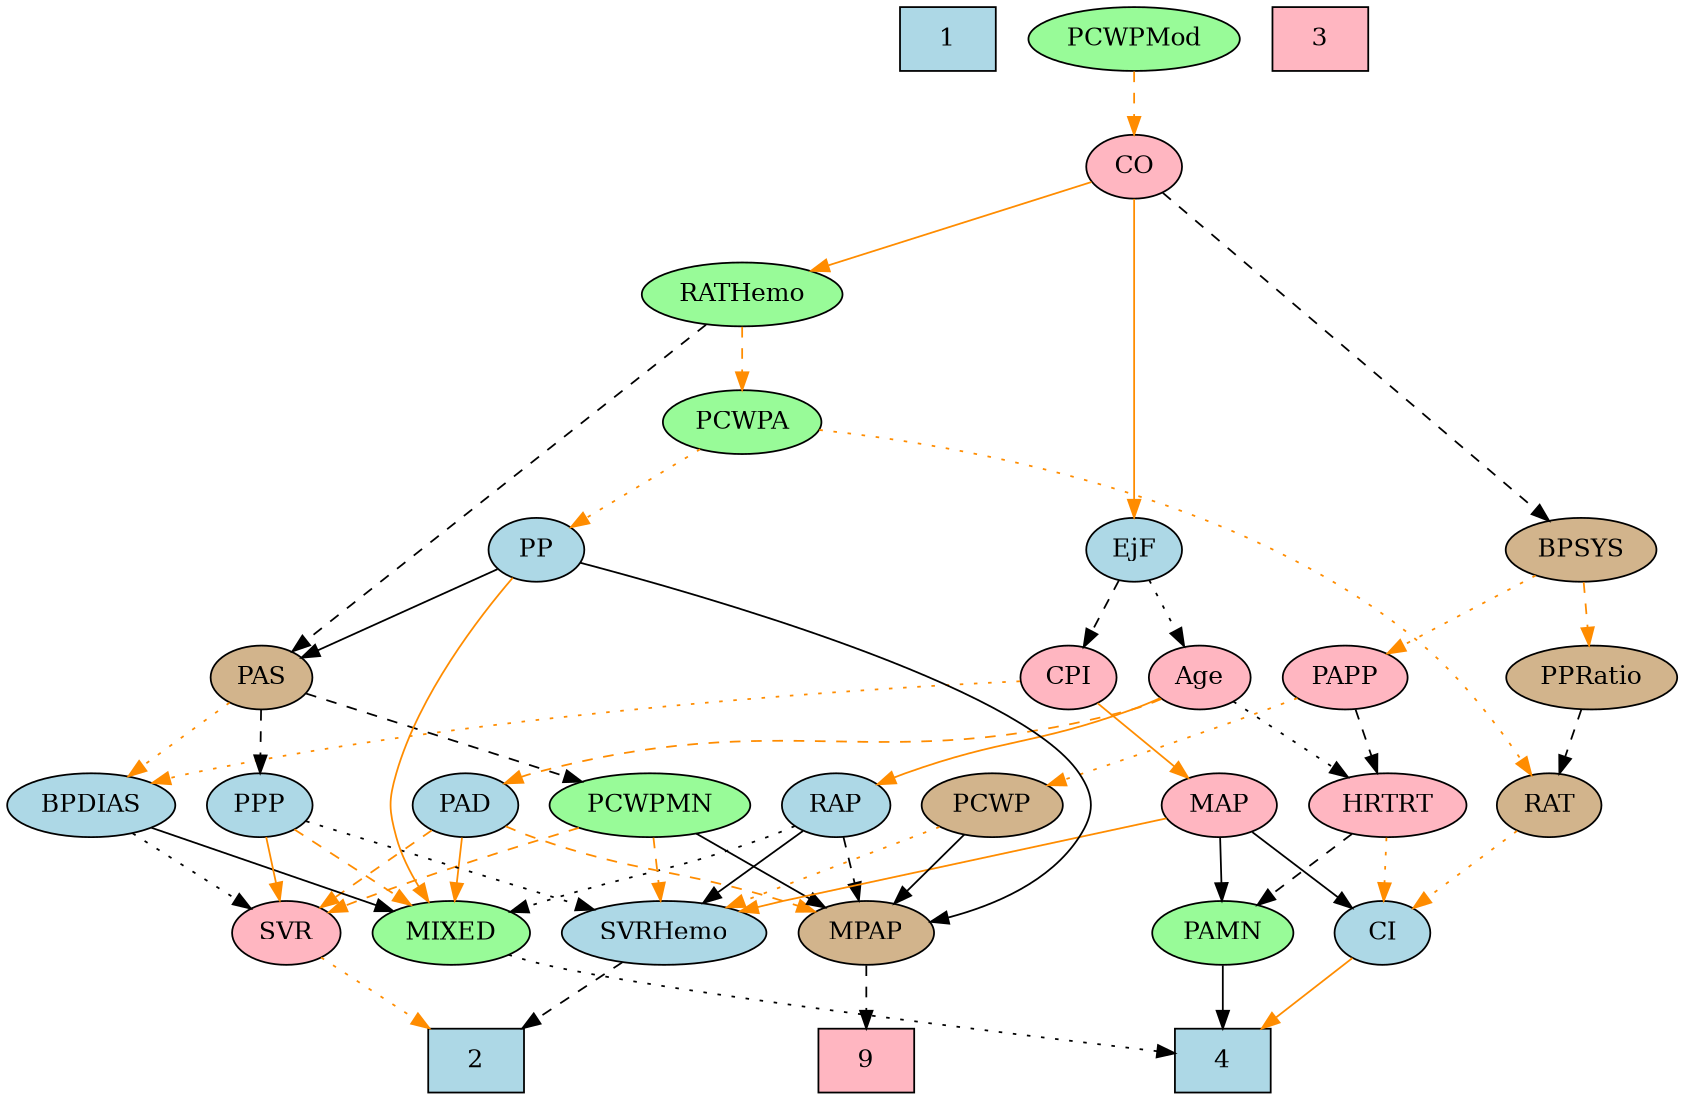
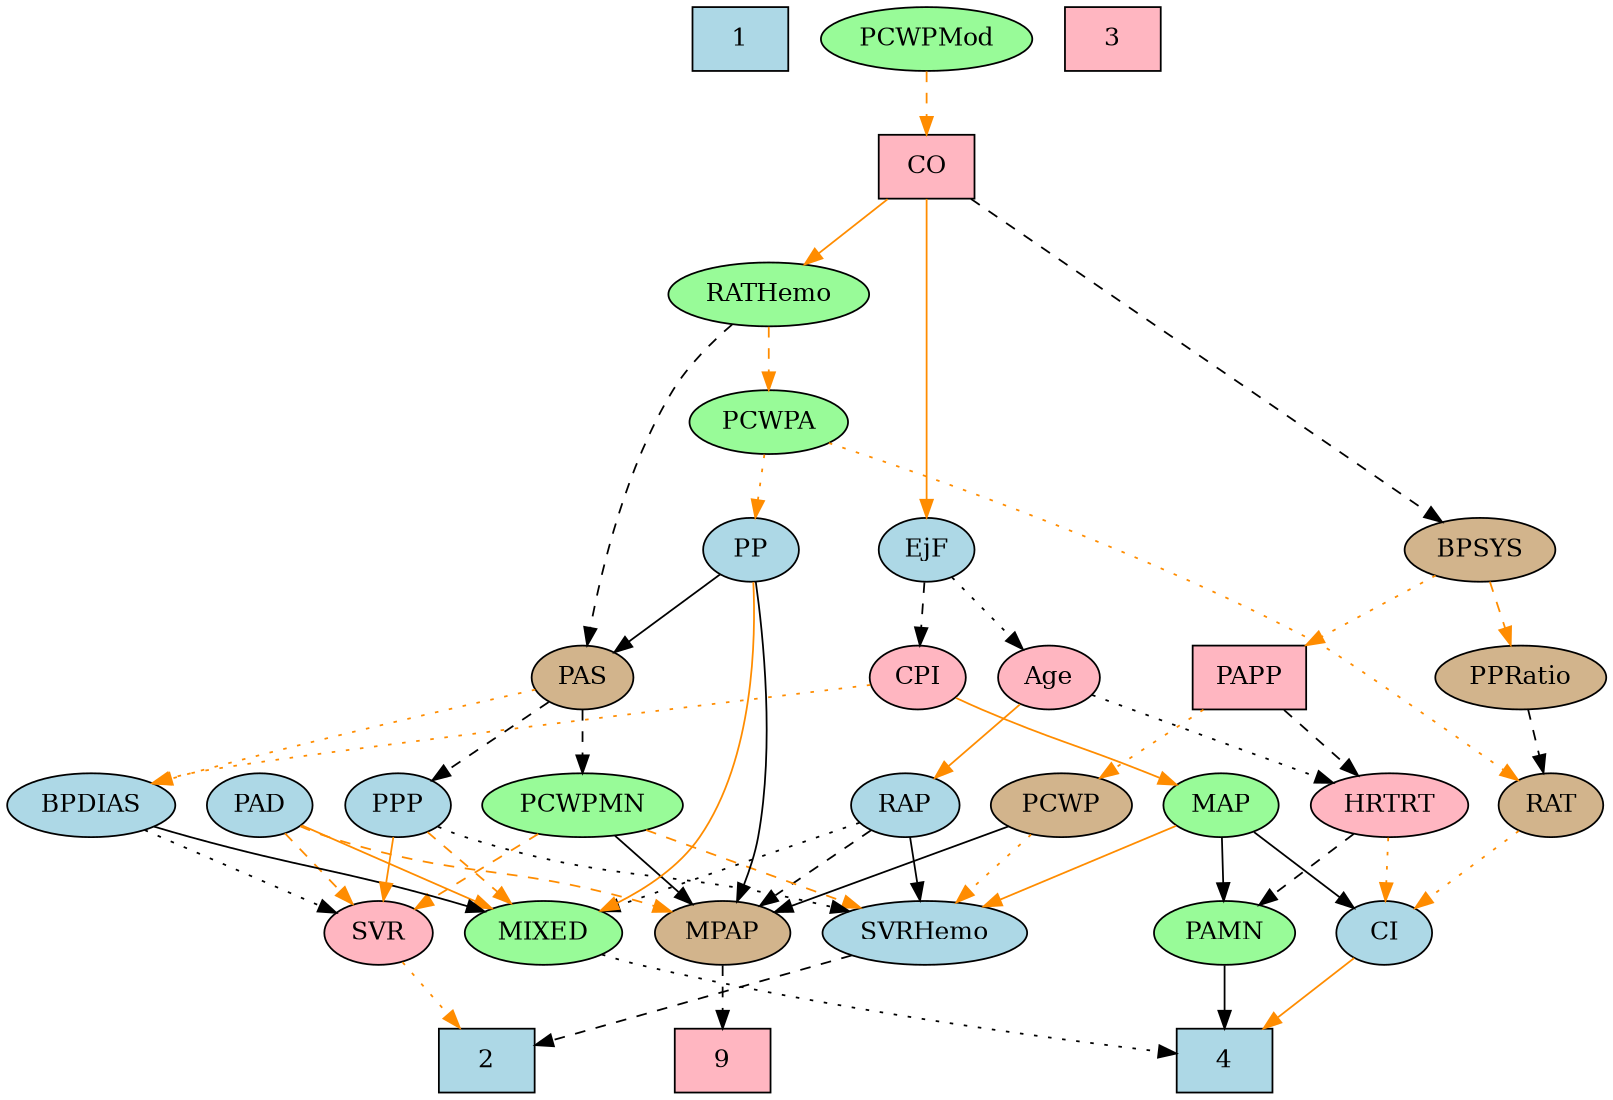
(1134, 167) -> (927, 167)
(1345, 678) -> (1249, 678)
(842, 741) -> none
(1219, 805) -> (1221, 805)
